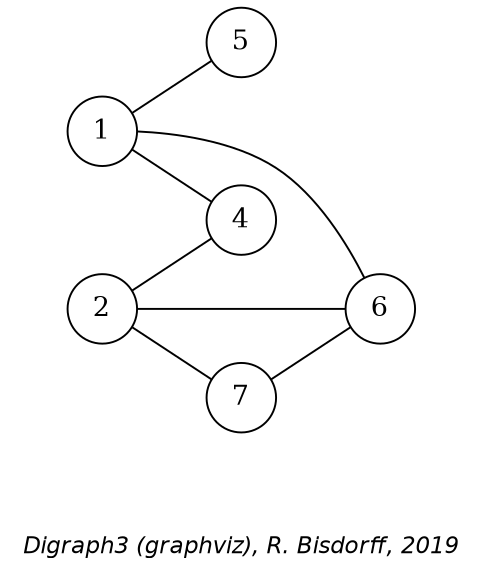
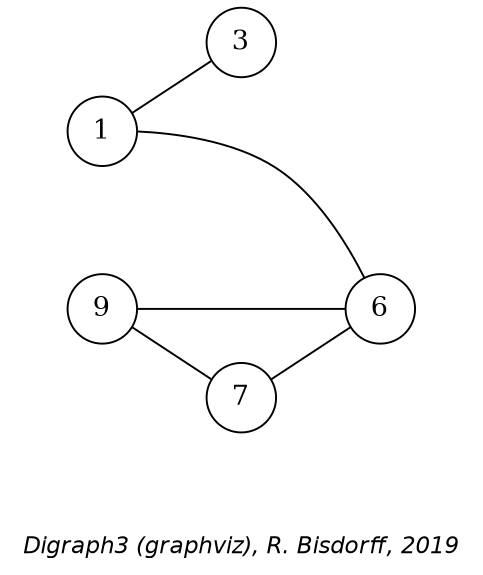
(241, 42) -> (241, 42)
(241, 220) -> none
(102, 309) -> (102, 309)
